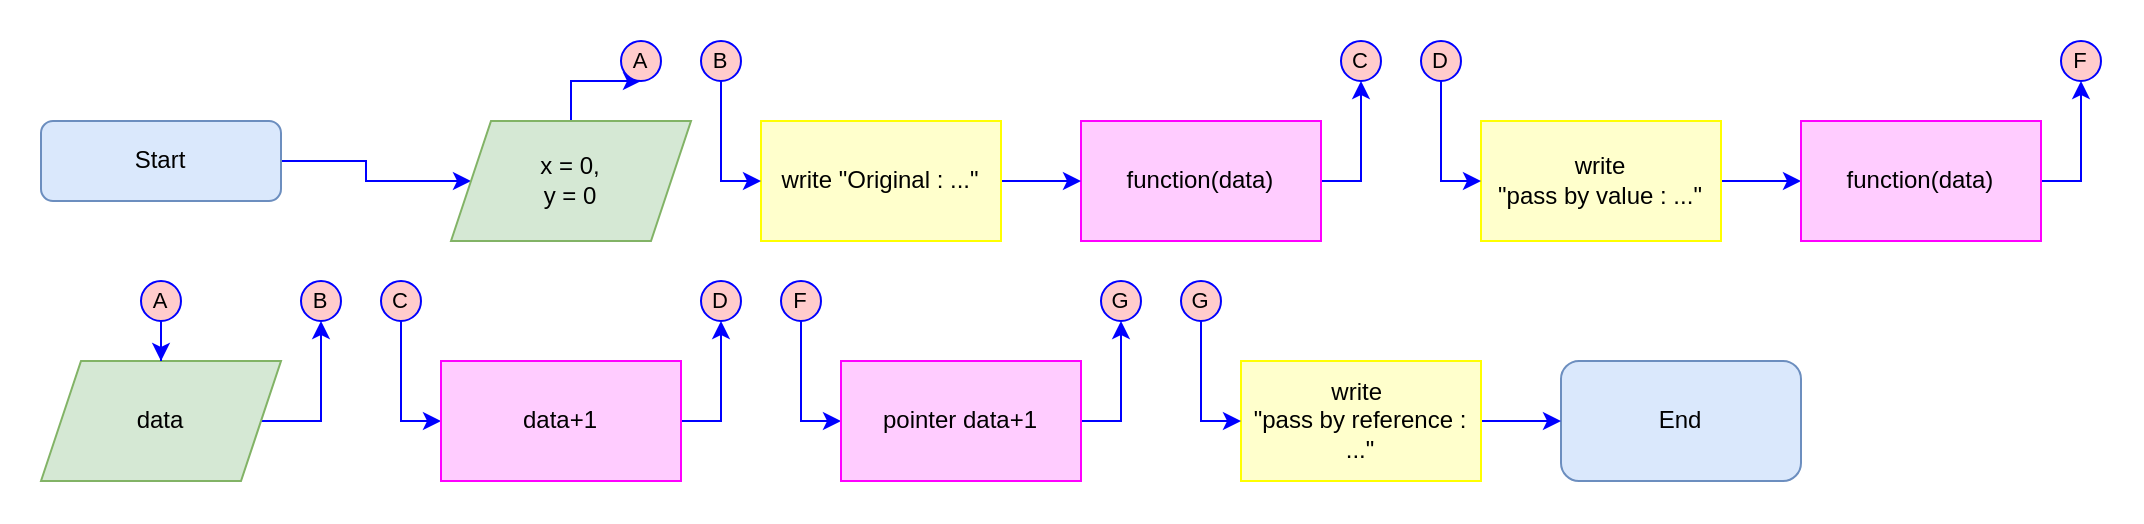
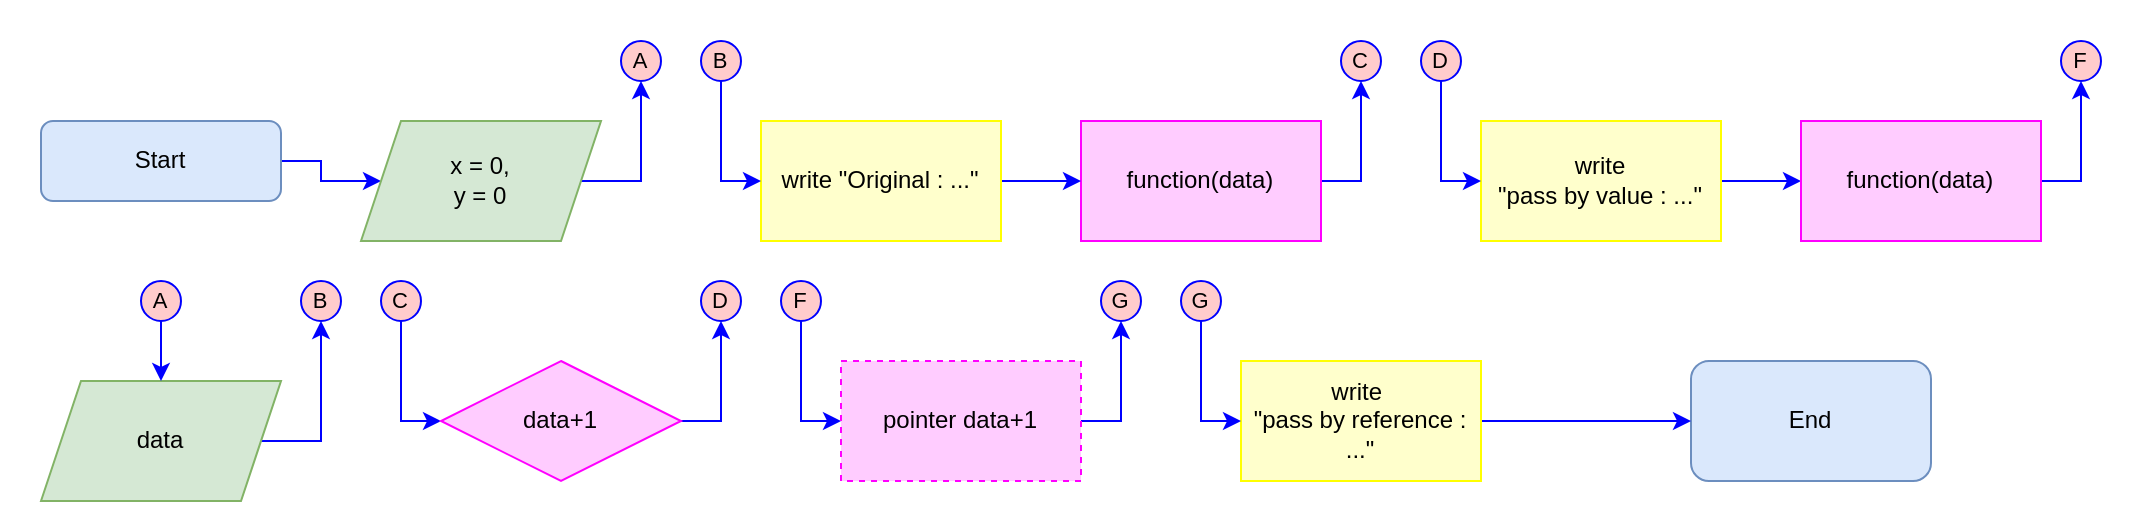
(571, 181) -> (481, 181)
(161, 421) -> (161, 441)
(561, 421) -> (561, 421)
(961, 421) -> (961, 421)
(1681, 421) -> (1811, 421)
